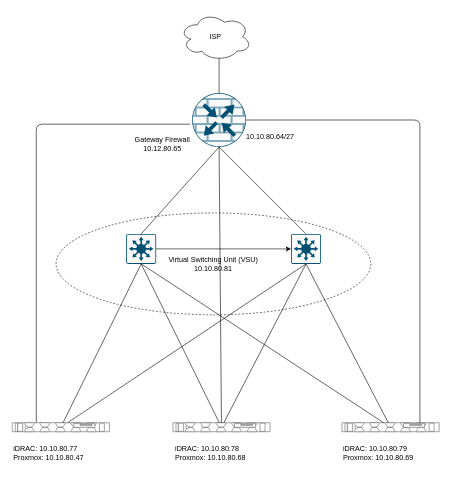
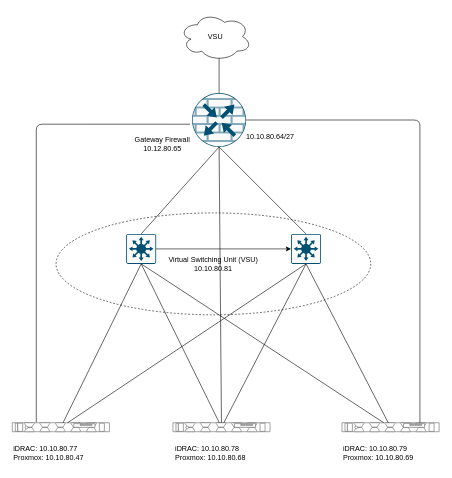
(216, 36) -> (216, 36)
